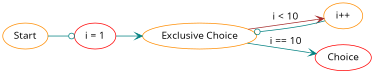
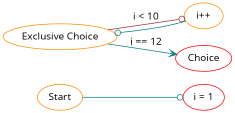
(283, 24) -> (144, 25)
(126, 36) -> none
(286, 41) -> (146, 42)
